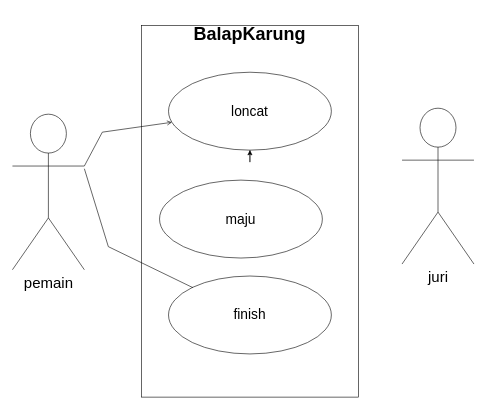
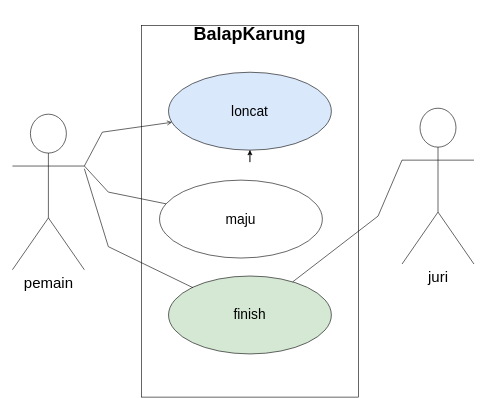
(250, 111) -> (250, 111)
none -> (120, 195)
none -> (359, 231)
(250, 315) -> (250, 315)
